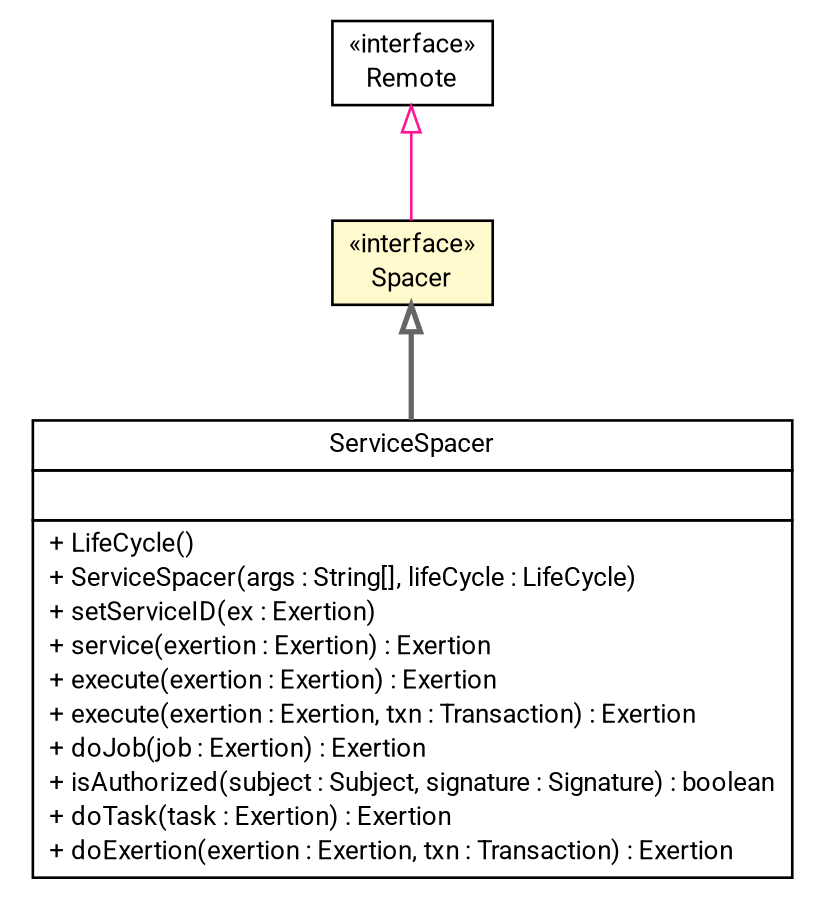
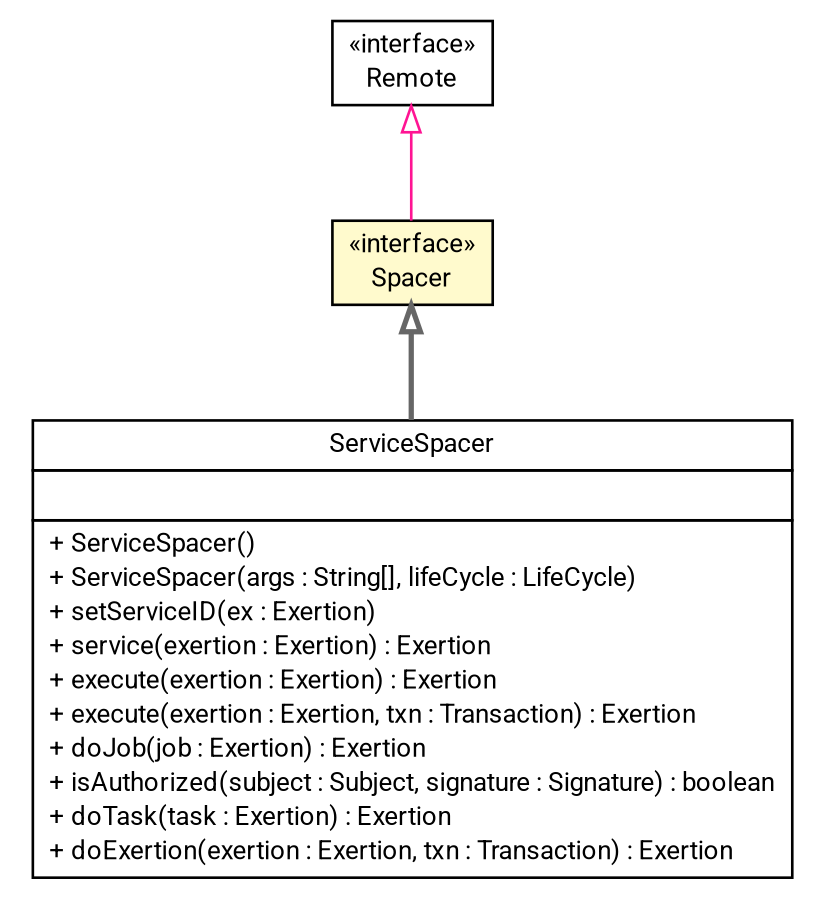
(124, 544) -> (154, 544)
